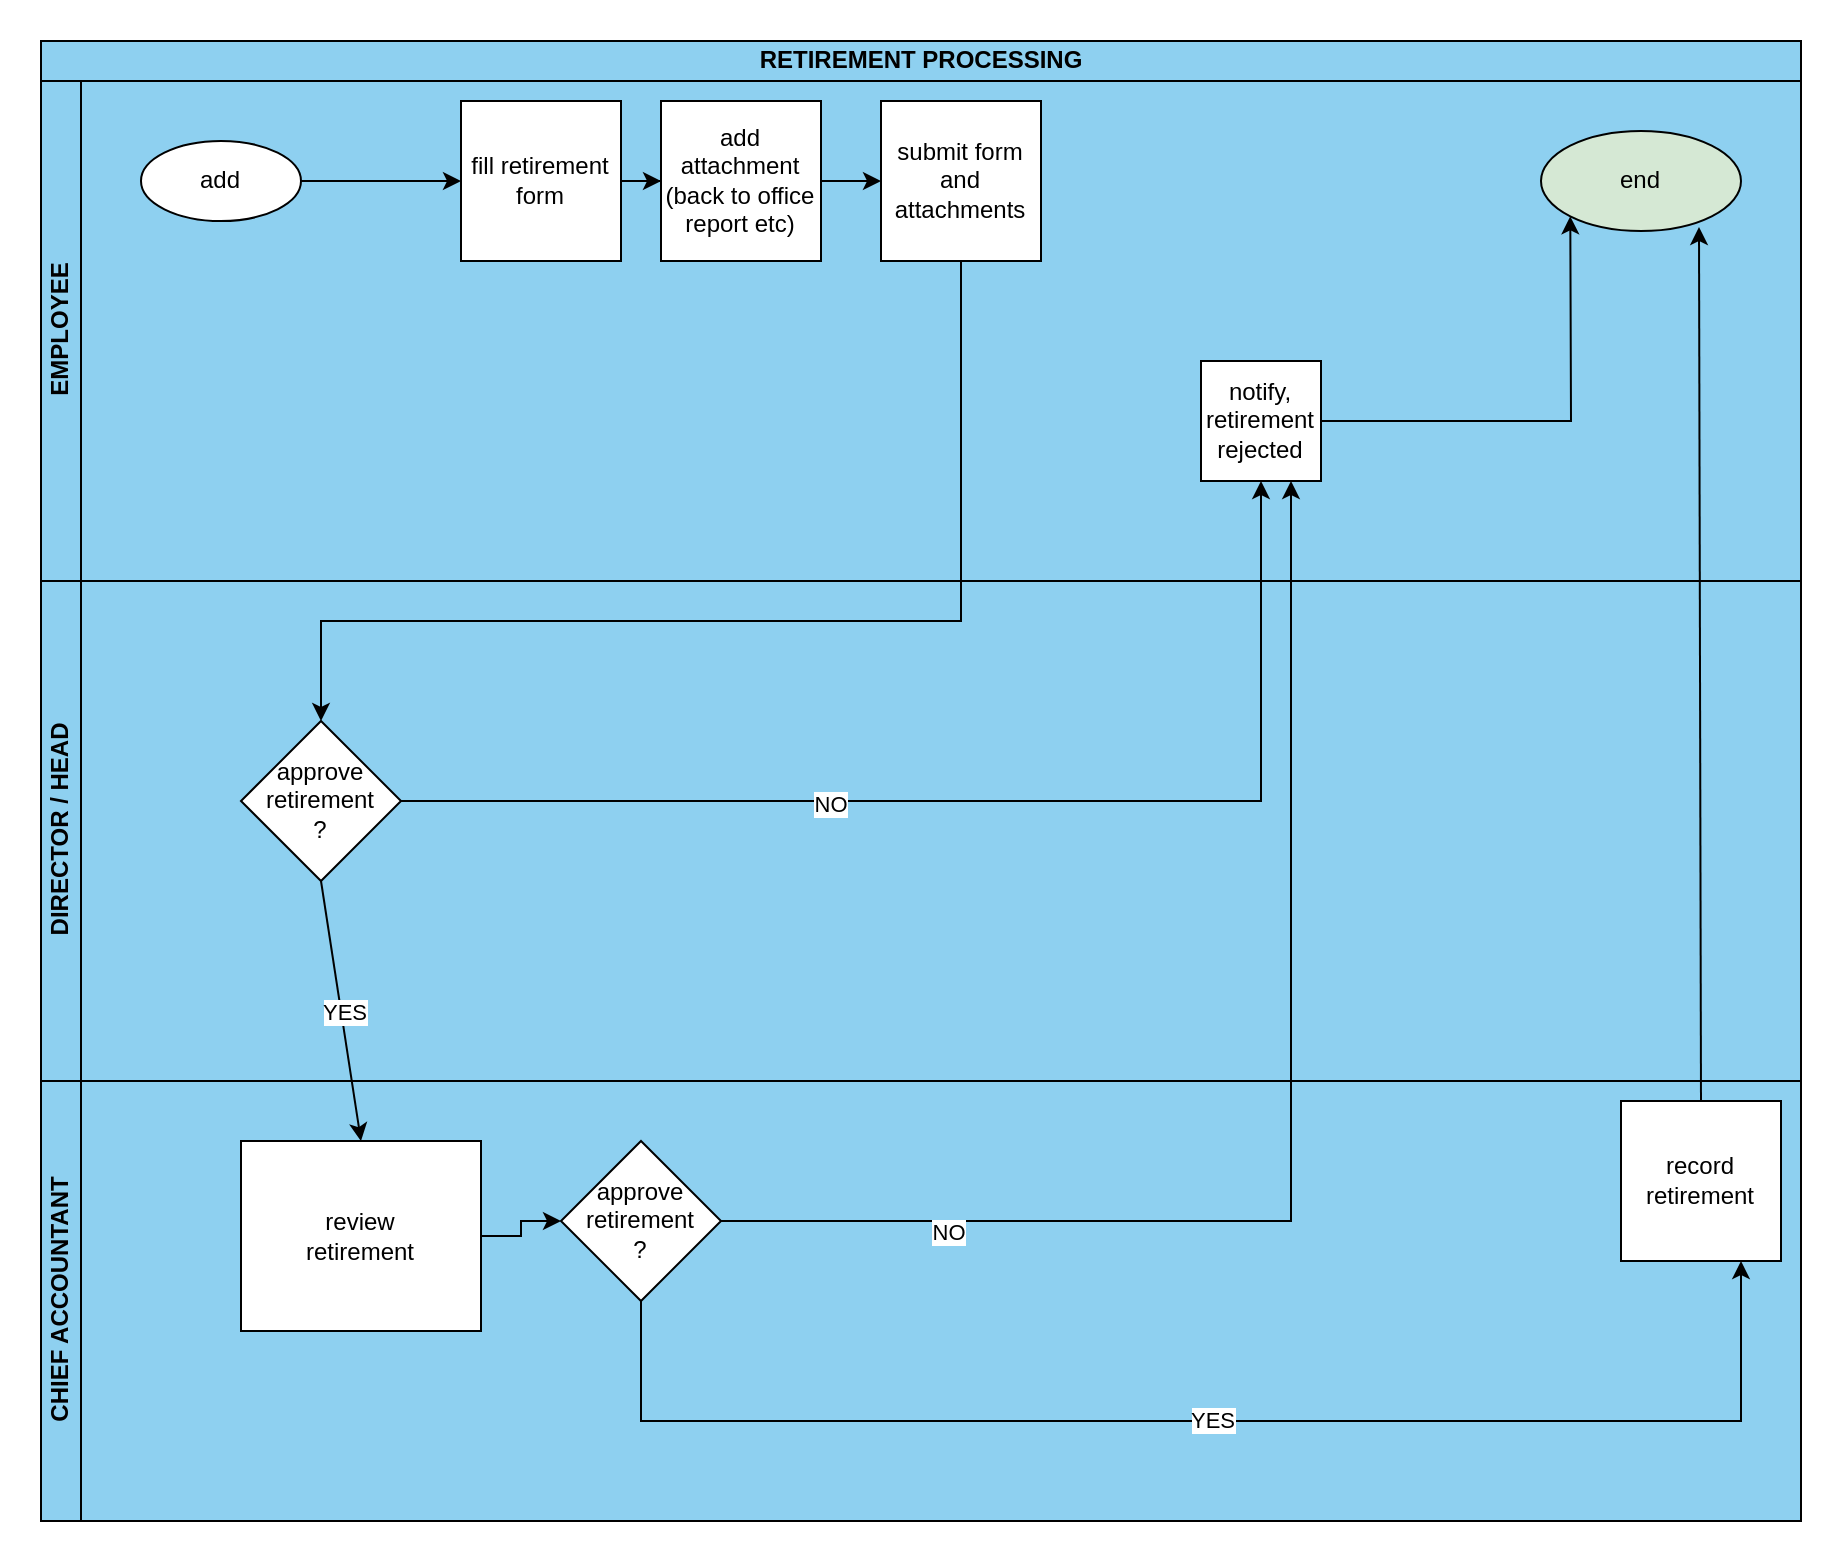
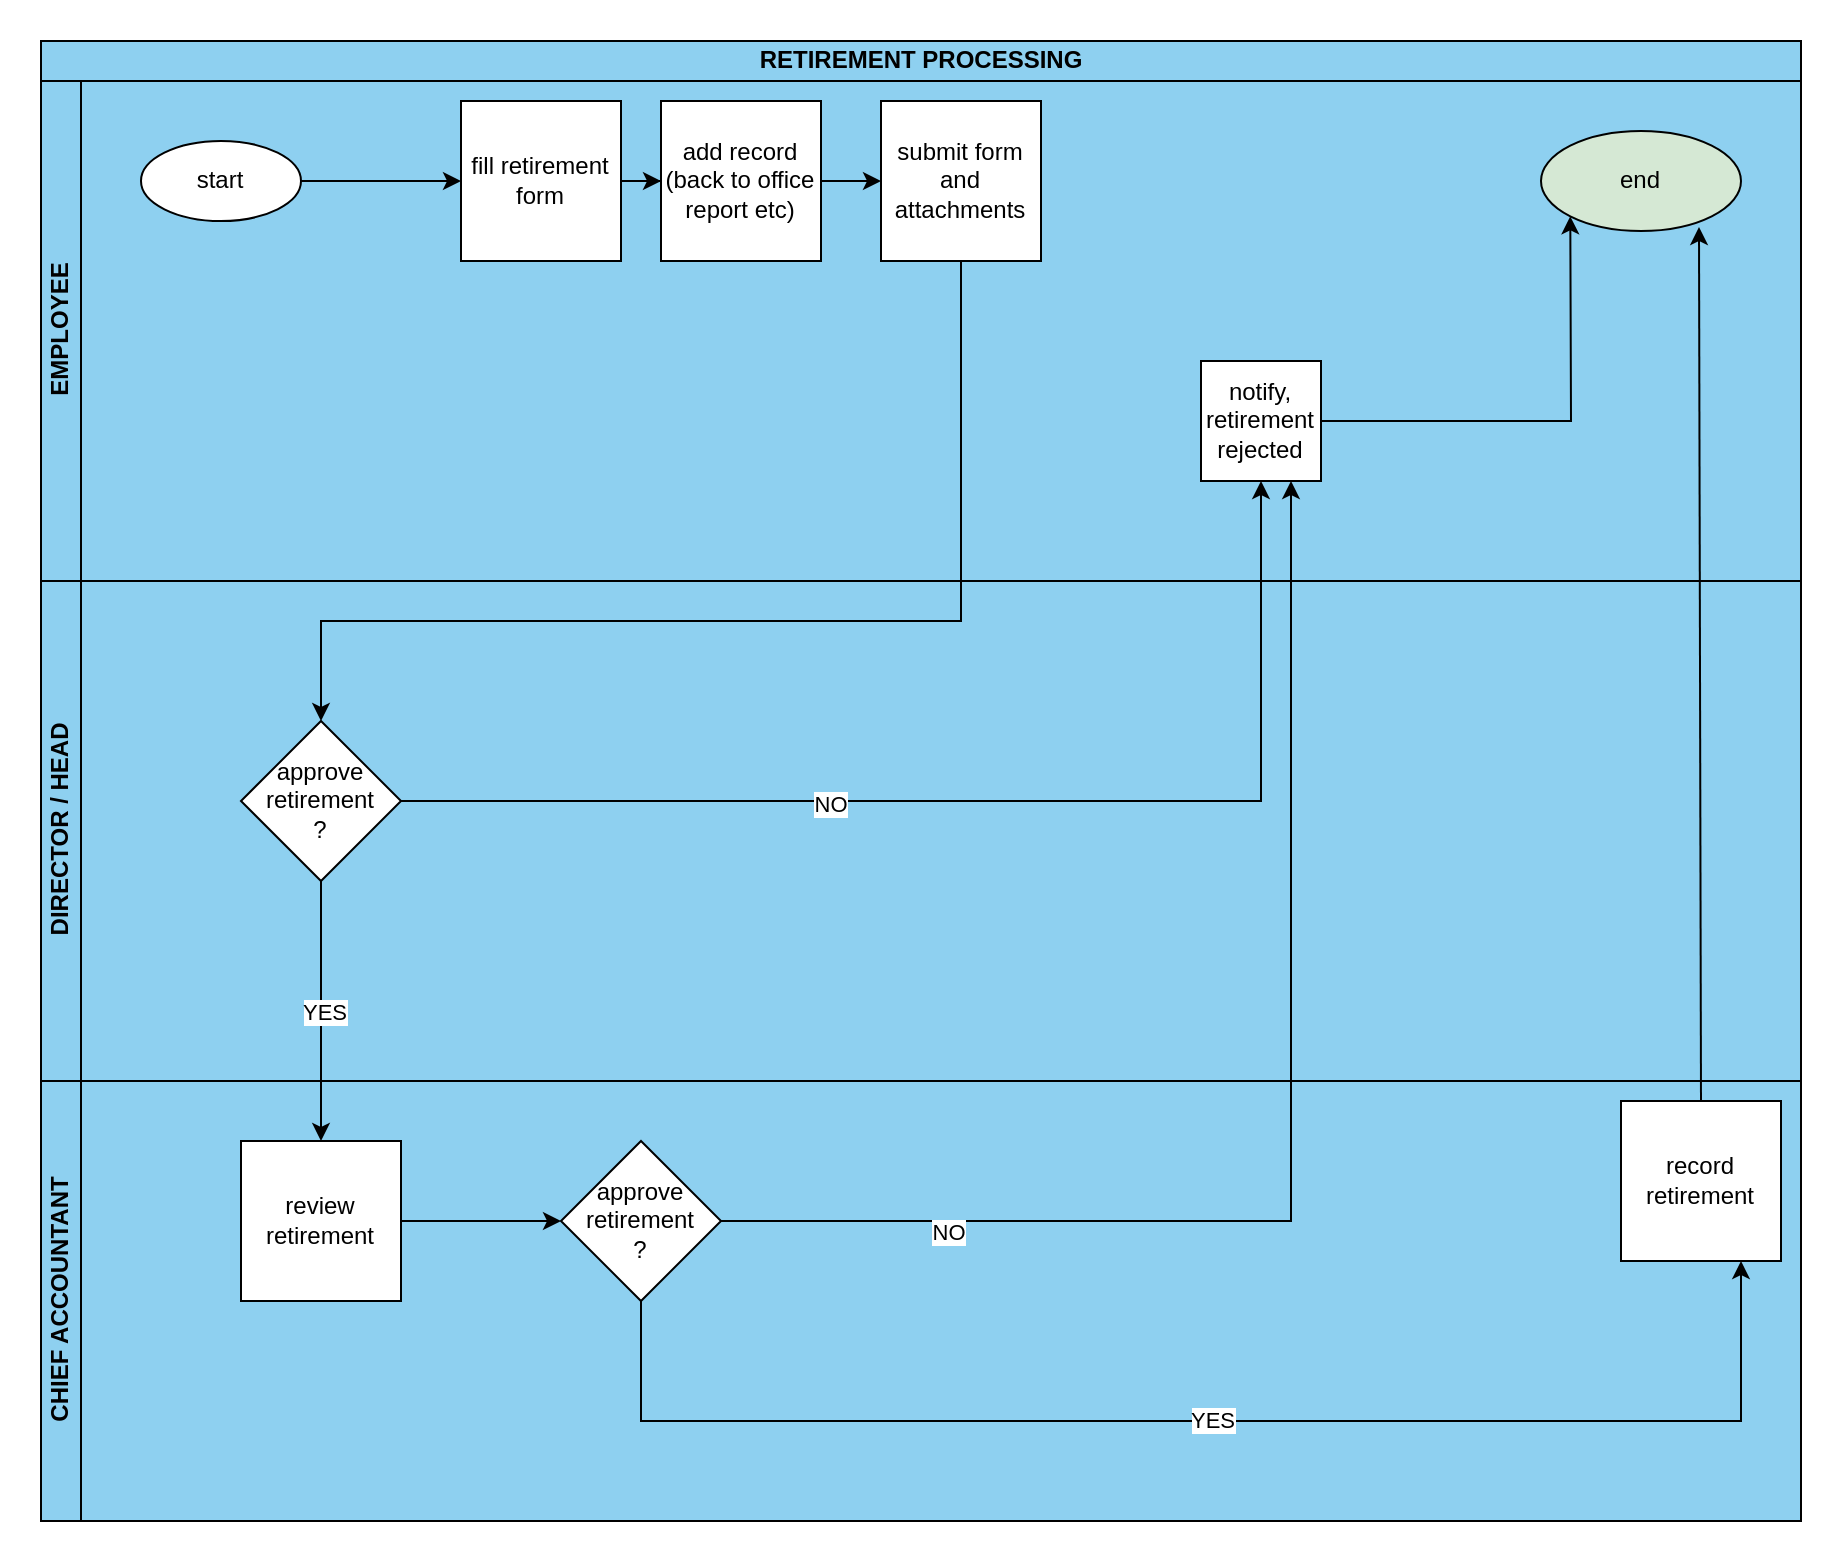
(221, 181) -> (221, 181)
(741, 181) -> (741, 181)
(361, 1236) -> (321, 1221)
